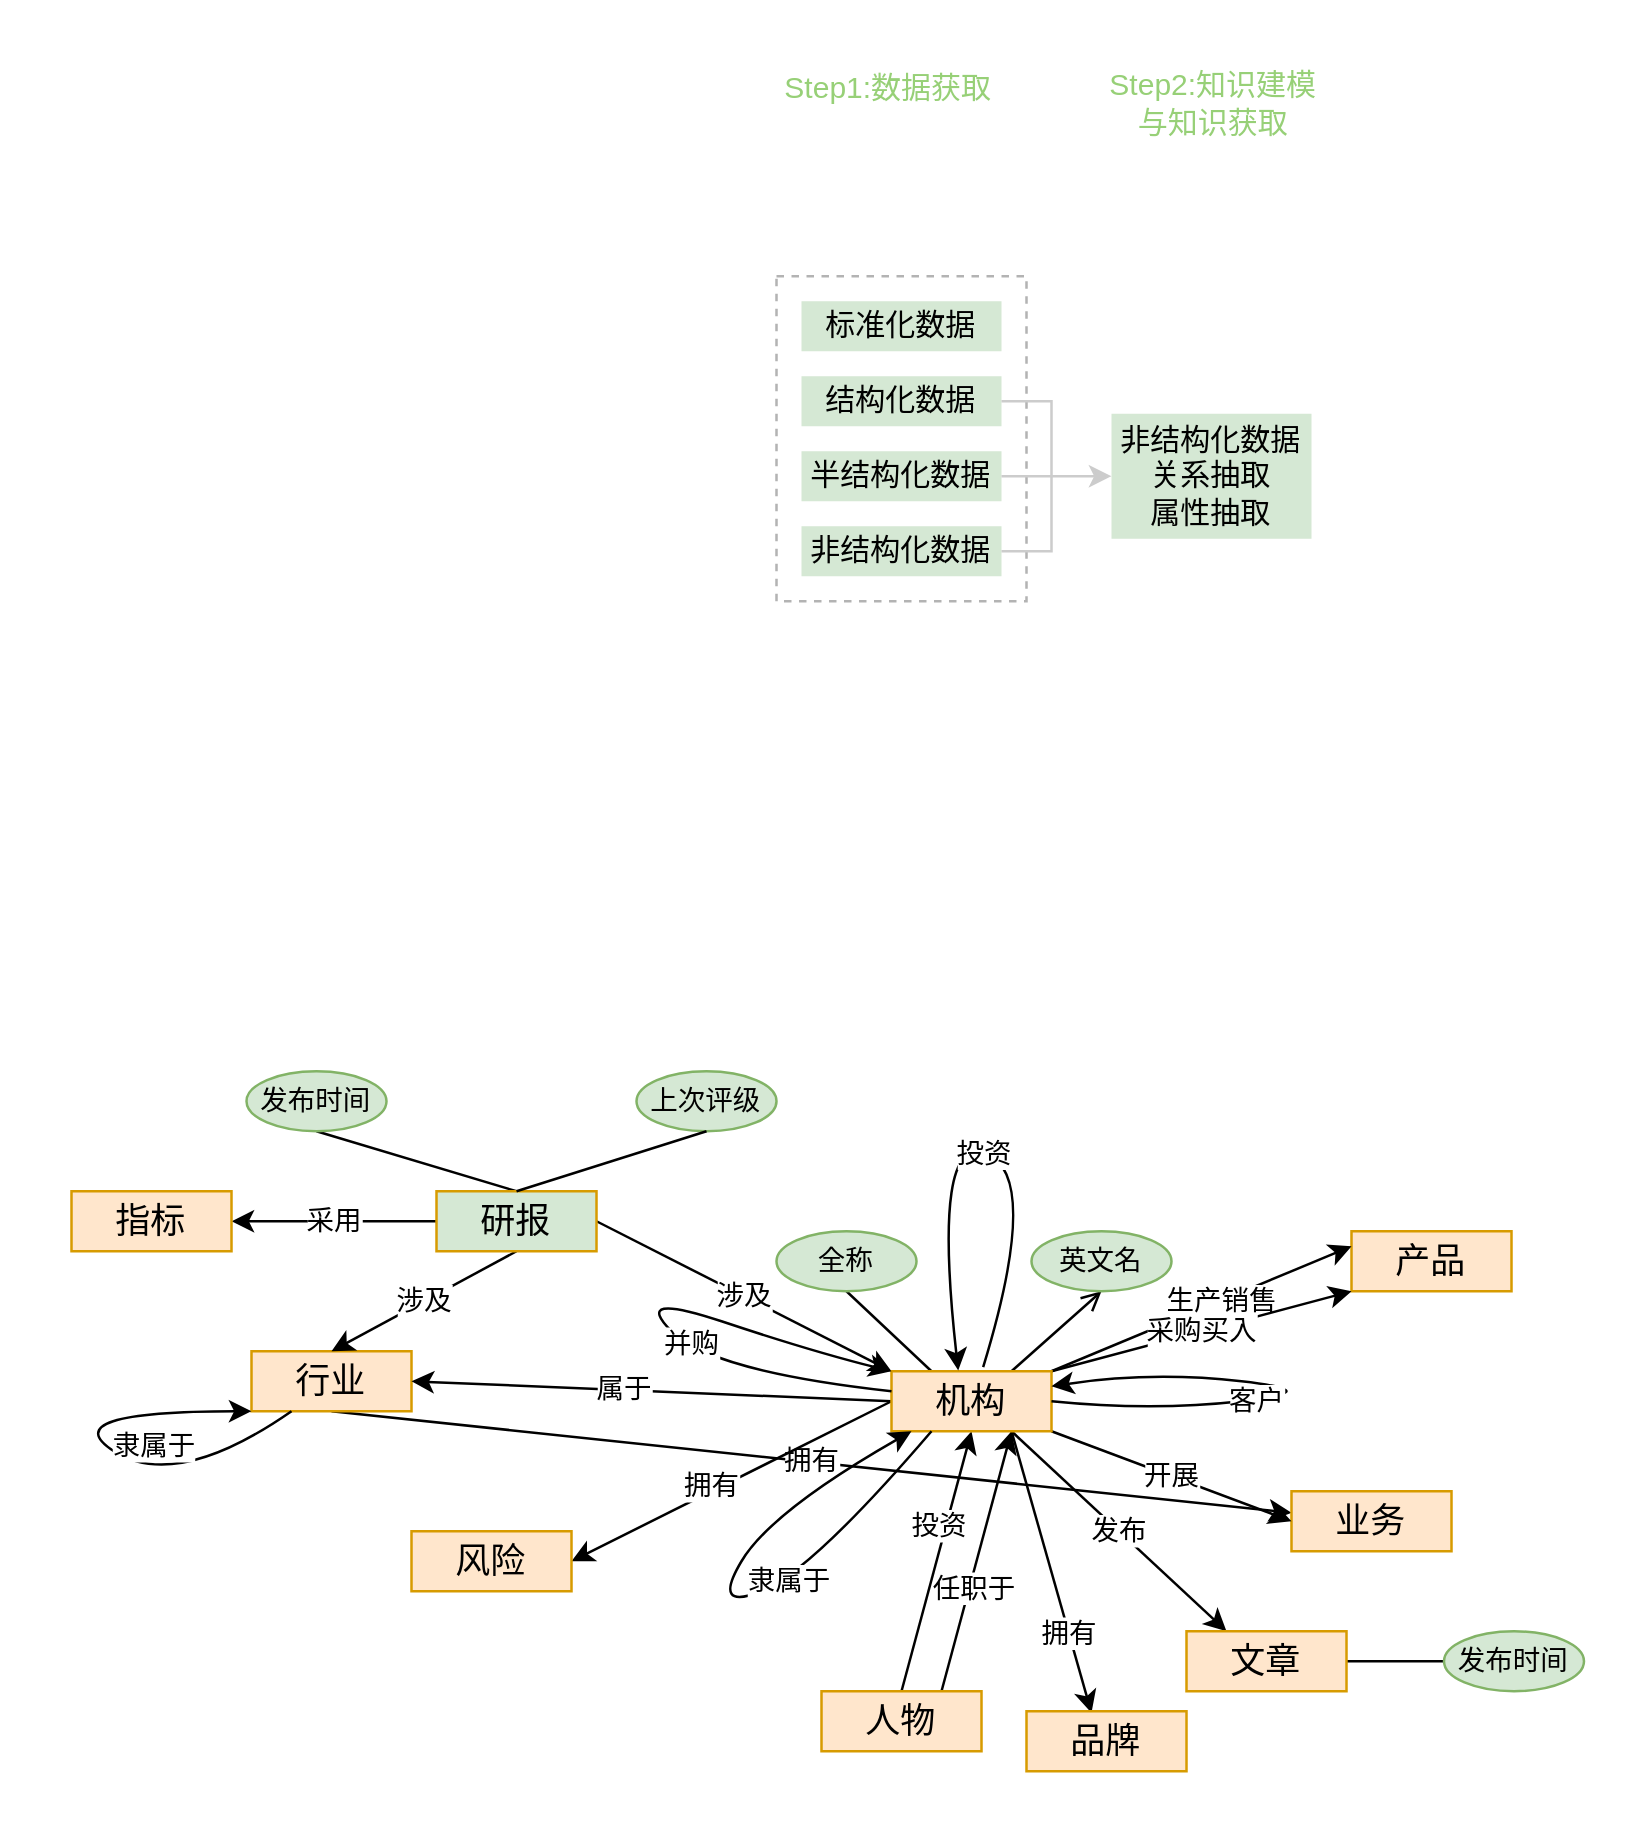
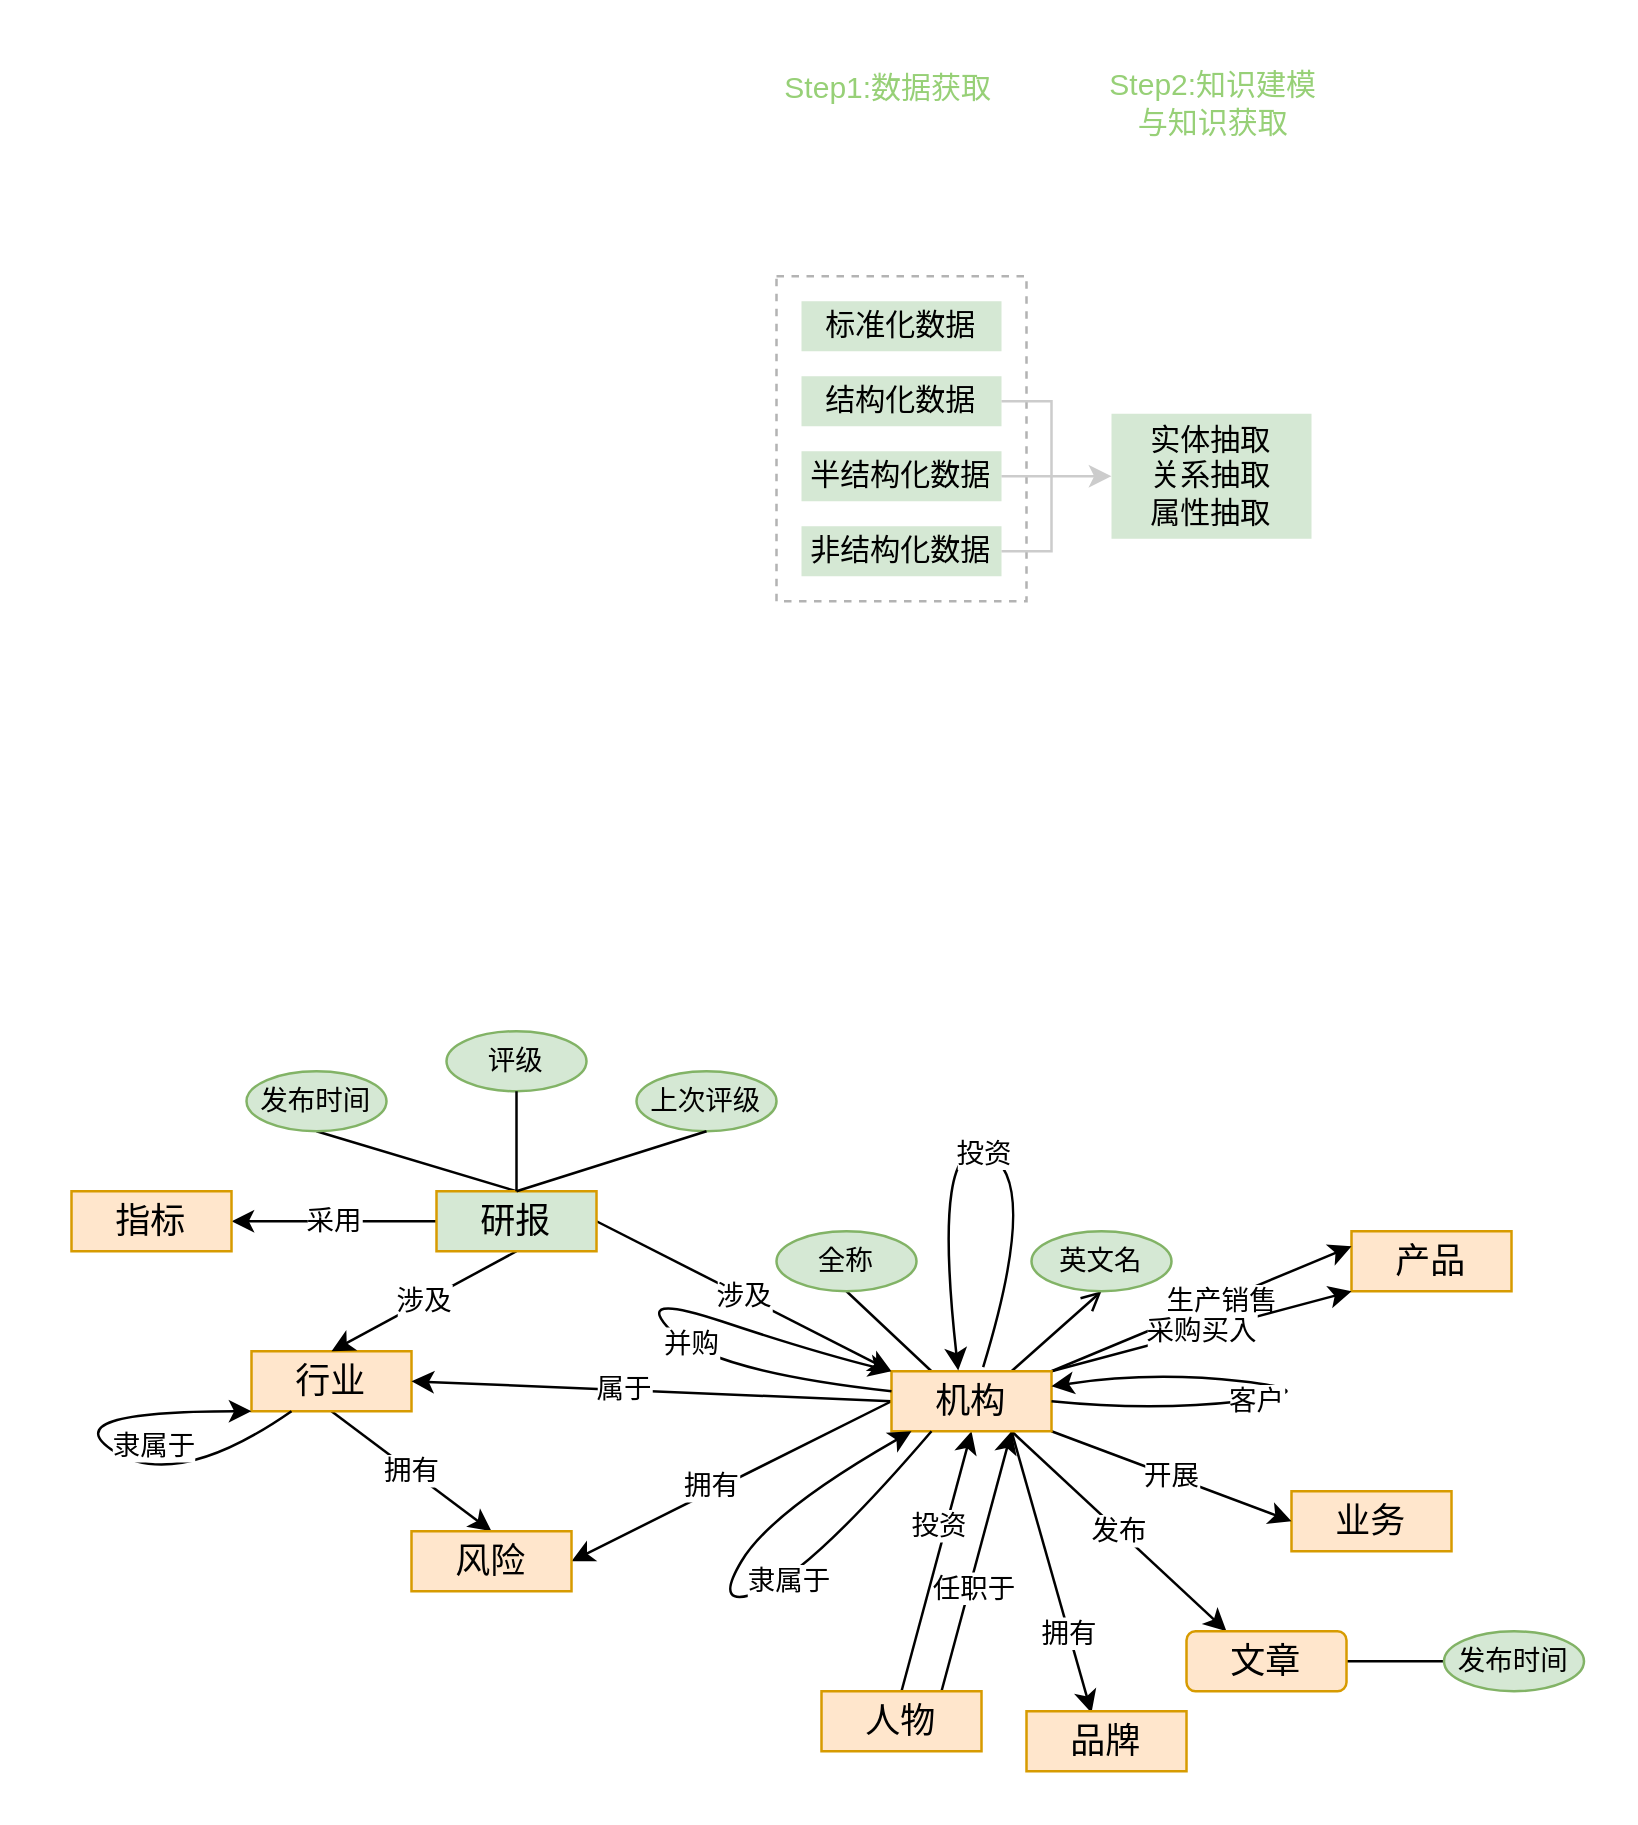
(1211, 476) -> (1211, 476)
none -> (516, 1061)
none -> (516, 1139)
(549, 1434) -> (405, 1466)
(1266, 1661) -> (1266, 1661)
